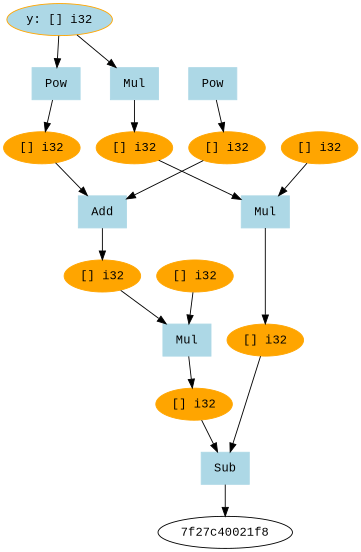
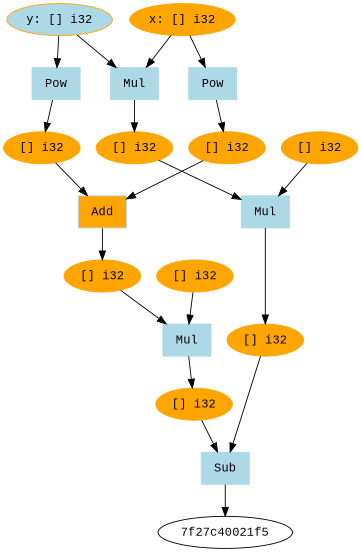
none -> (183, 20)
(102, 212) -> (102, 212)
(225, 532) -> (225, 532)
